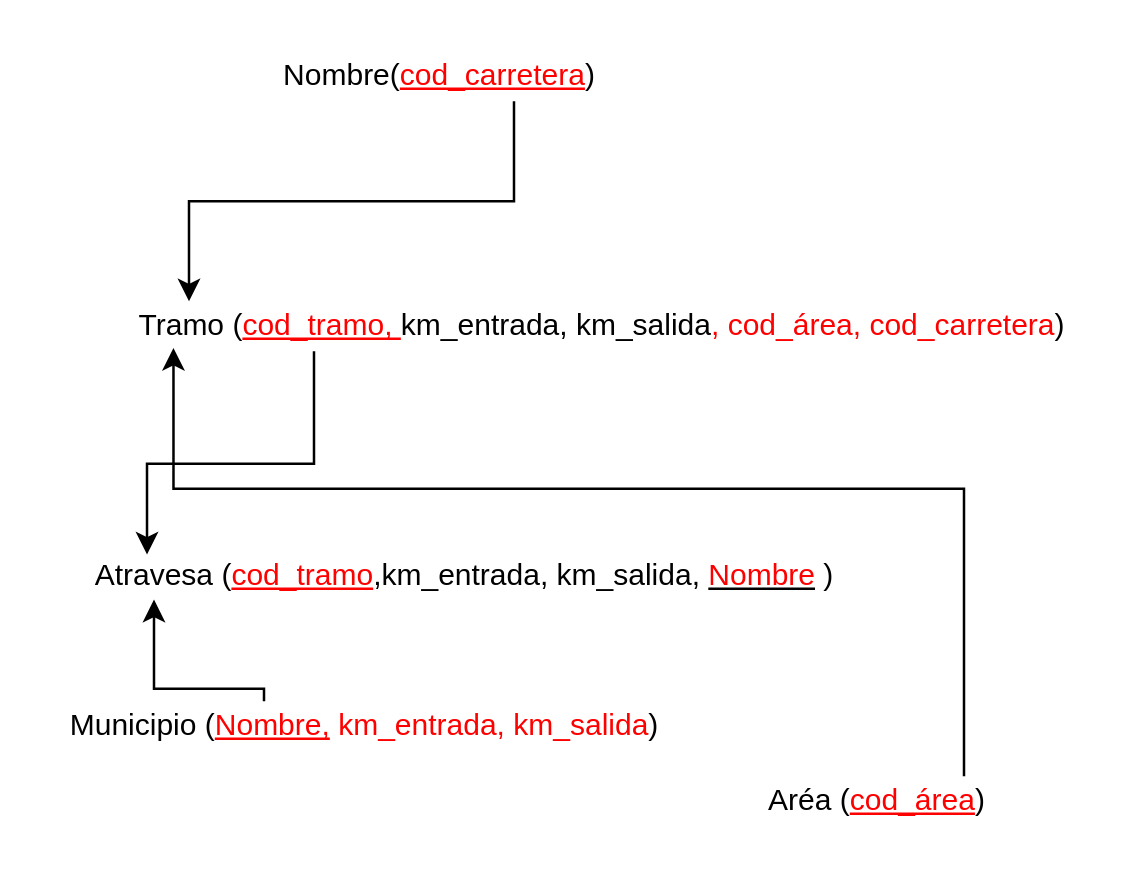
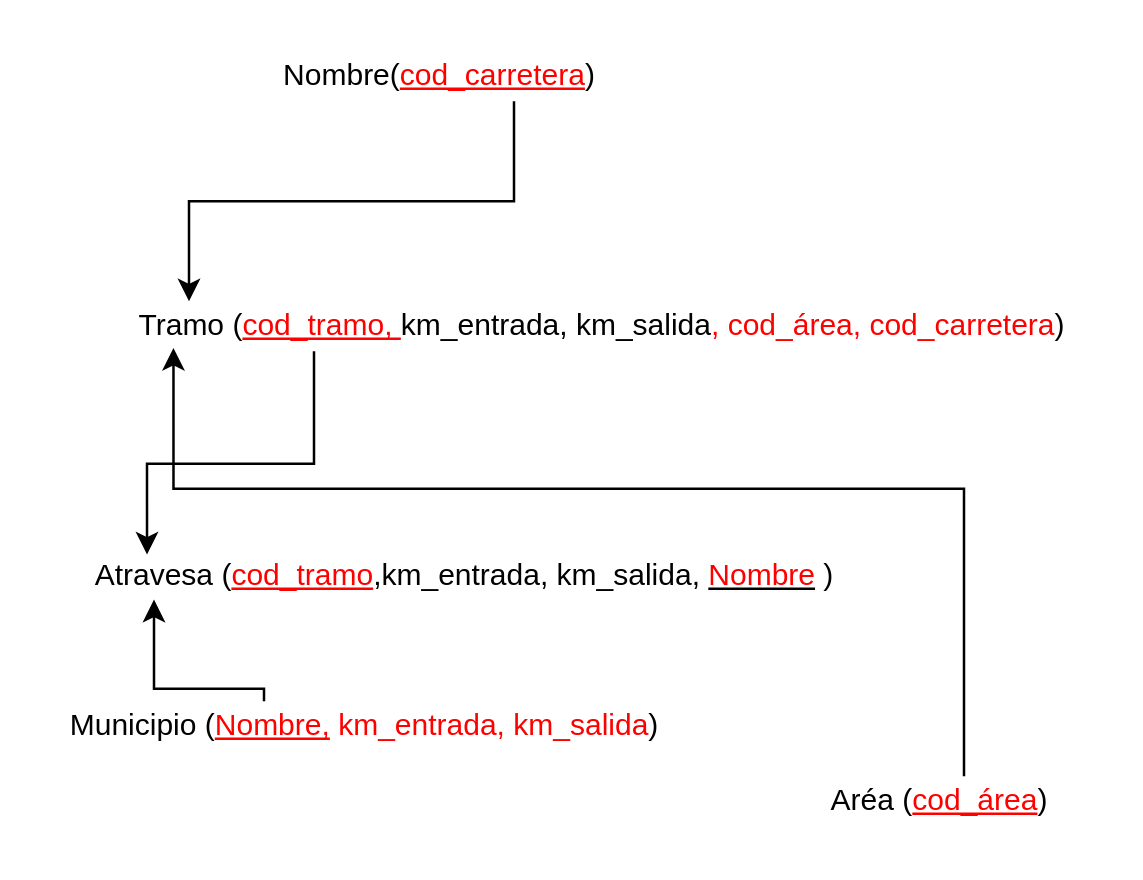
(876, 801) -> (939, 801)
